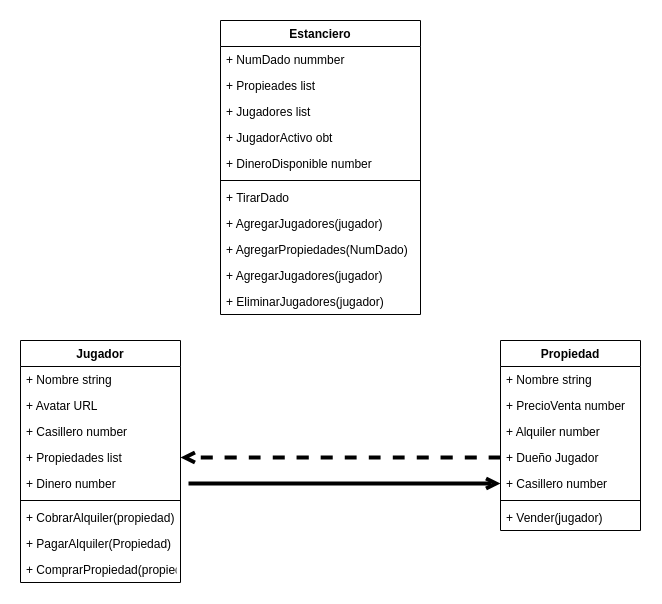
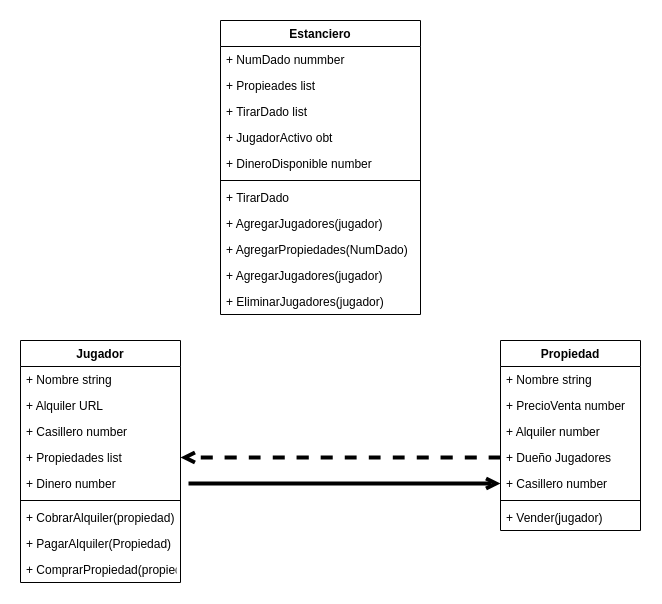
(274, 112) -> (272, 112)
(63, 406) -> (65, 406)
(553, 458) -> (560, 458)
